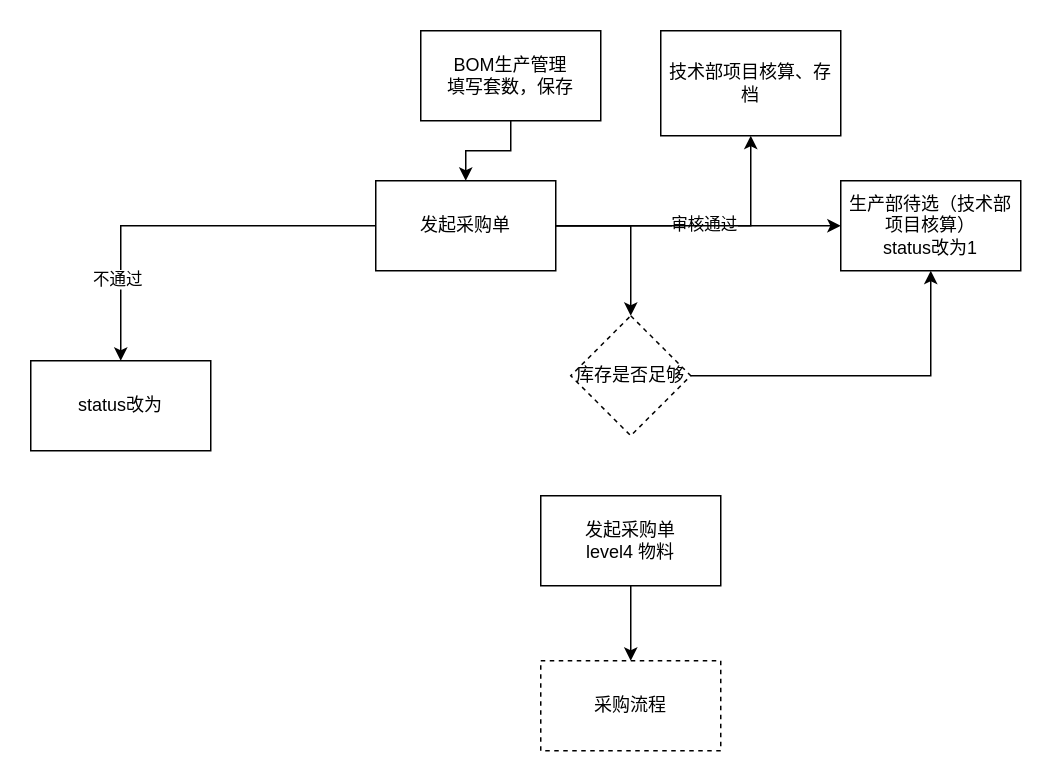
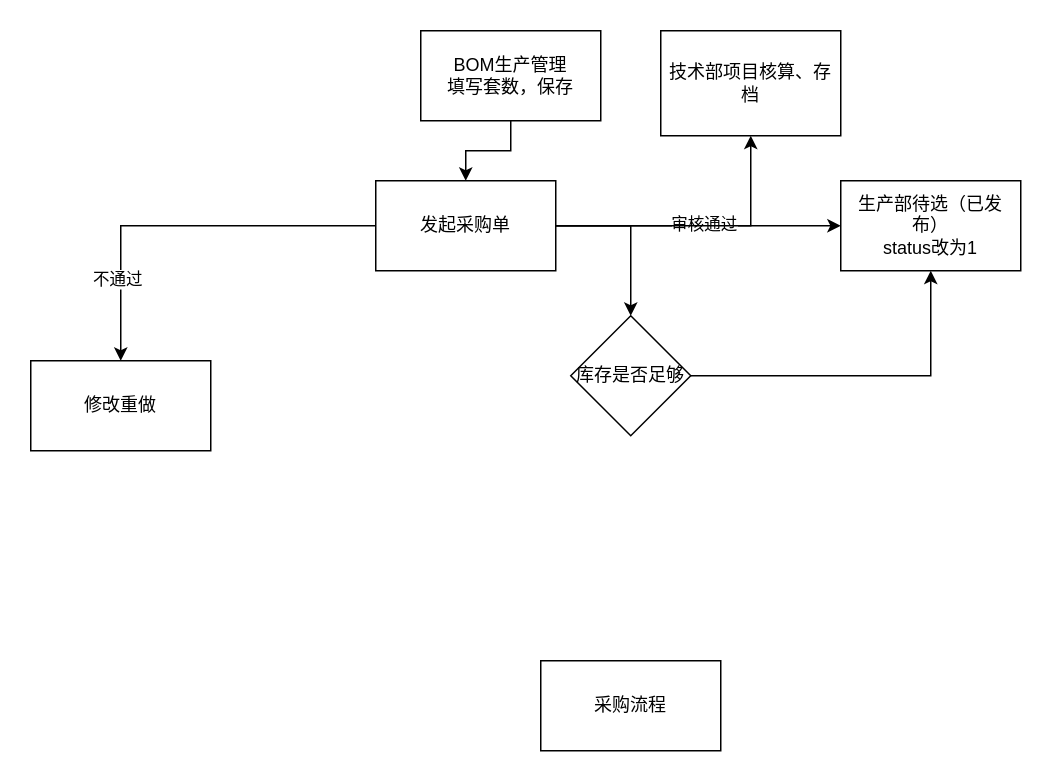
(931, 226) -> (931, 226)
(631, 376) -> (631, 376)
(121, 406) -> (121, 406)
(631, 541) -> none
(631, 618) -> none
(631, 706) -> (631, 706)
